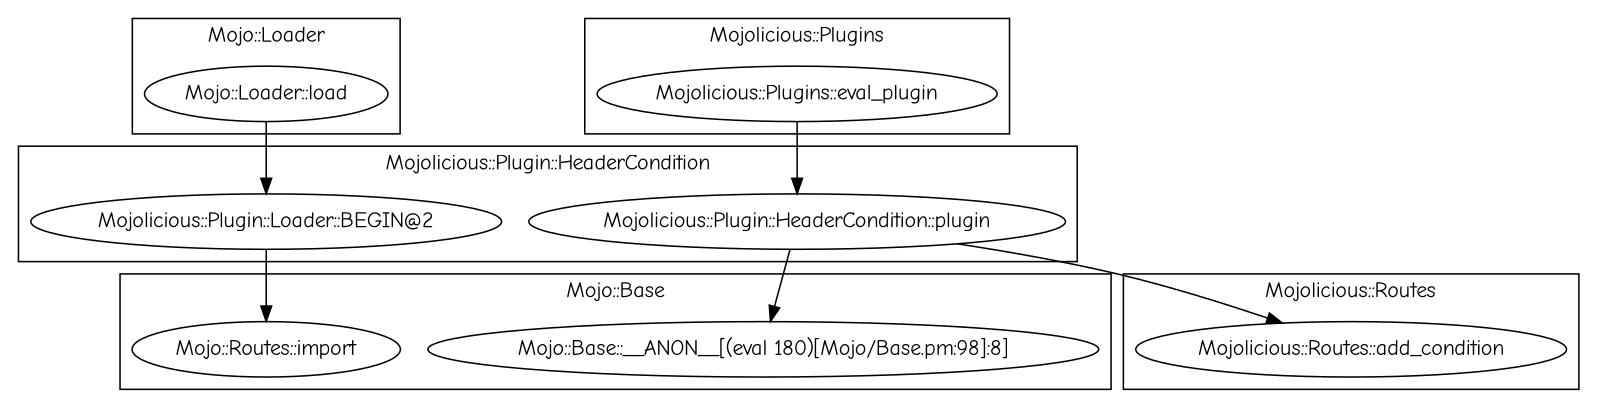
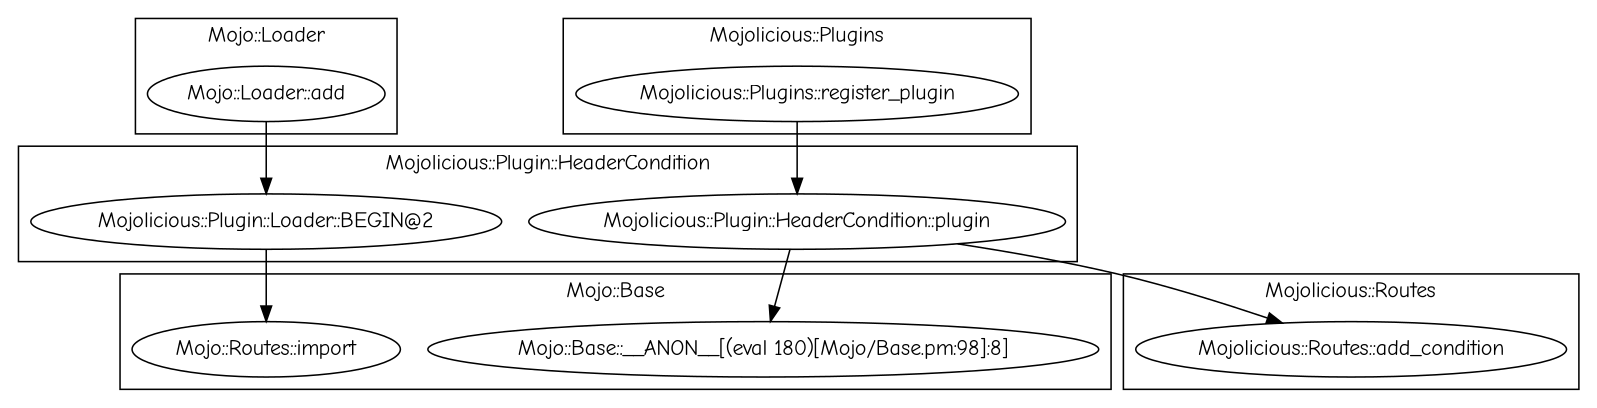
(266, 94) -> (266, 94)
(797, 94) -> (797, 94)
